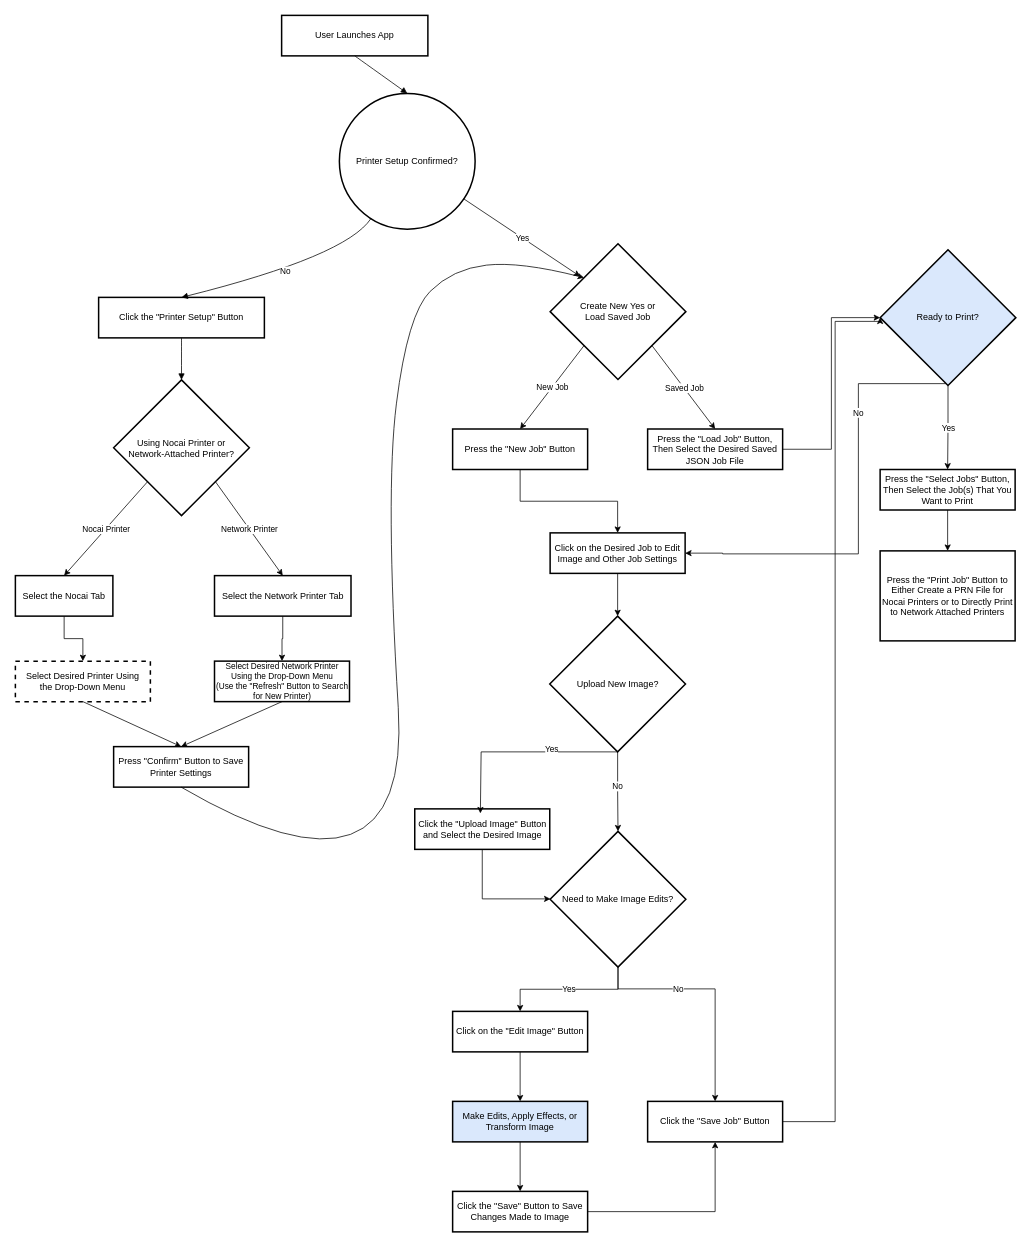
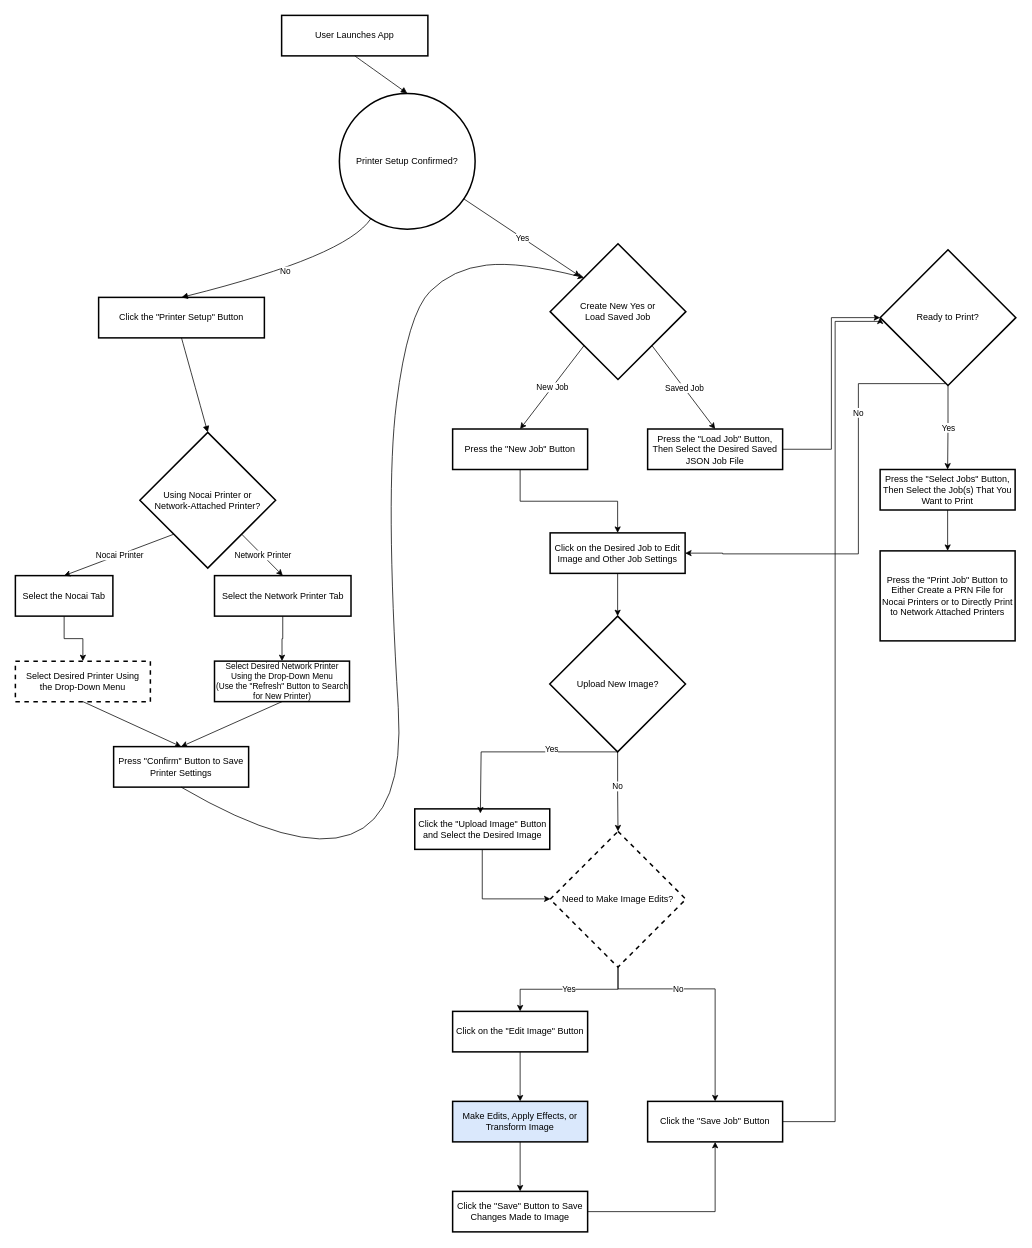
(948, 318) -> (948, 318)
(182, 448) -> (208, 500)
(618, 899) -> (618, 899)
